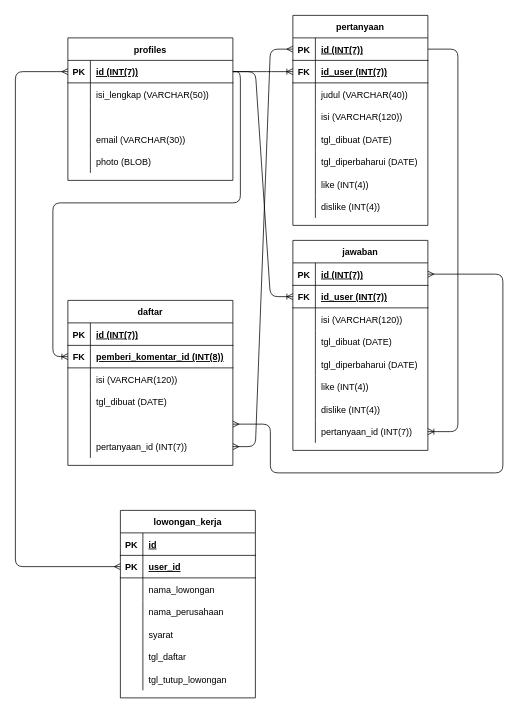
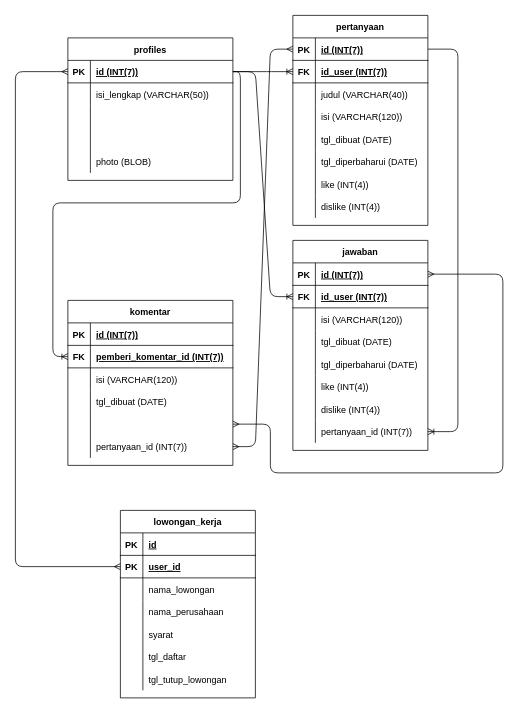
(162, 139) -> none
(150, 312) -> (150, 312)
(163, 357) -> (163, 357)
